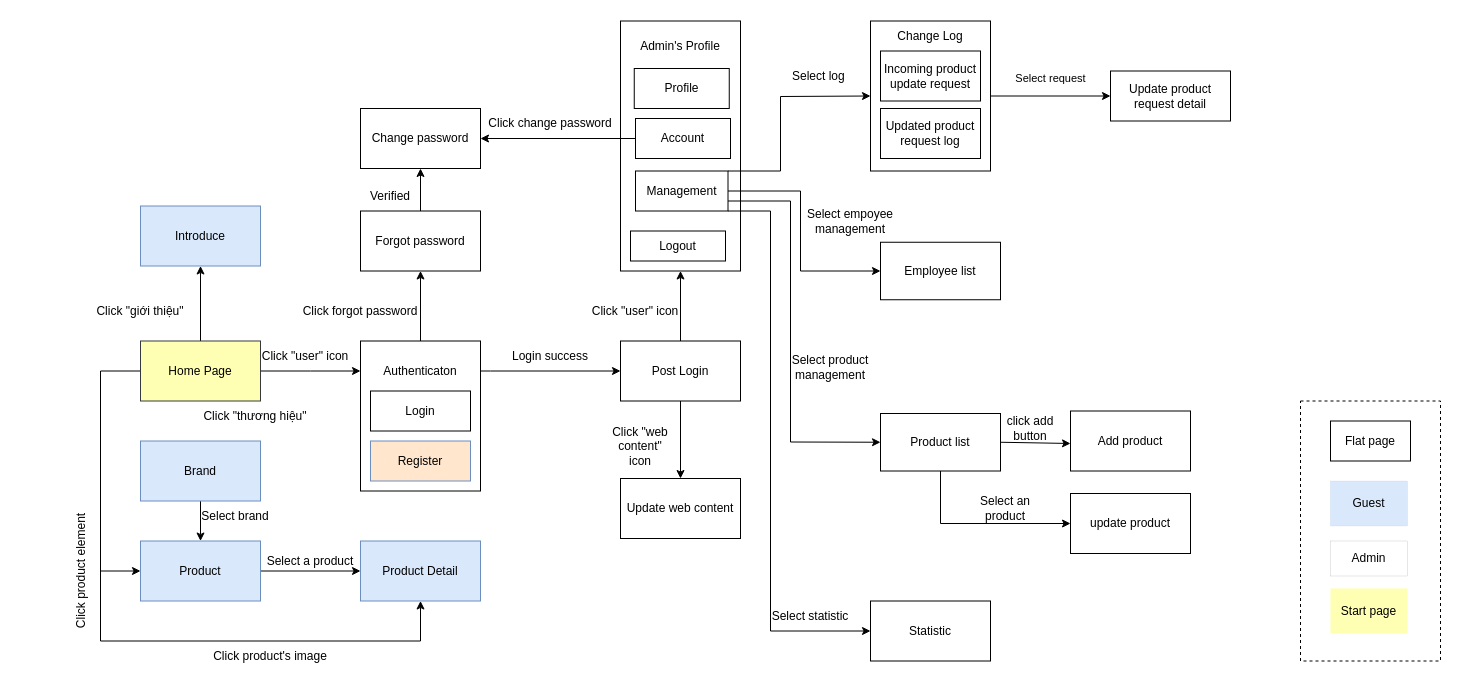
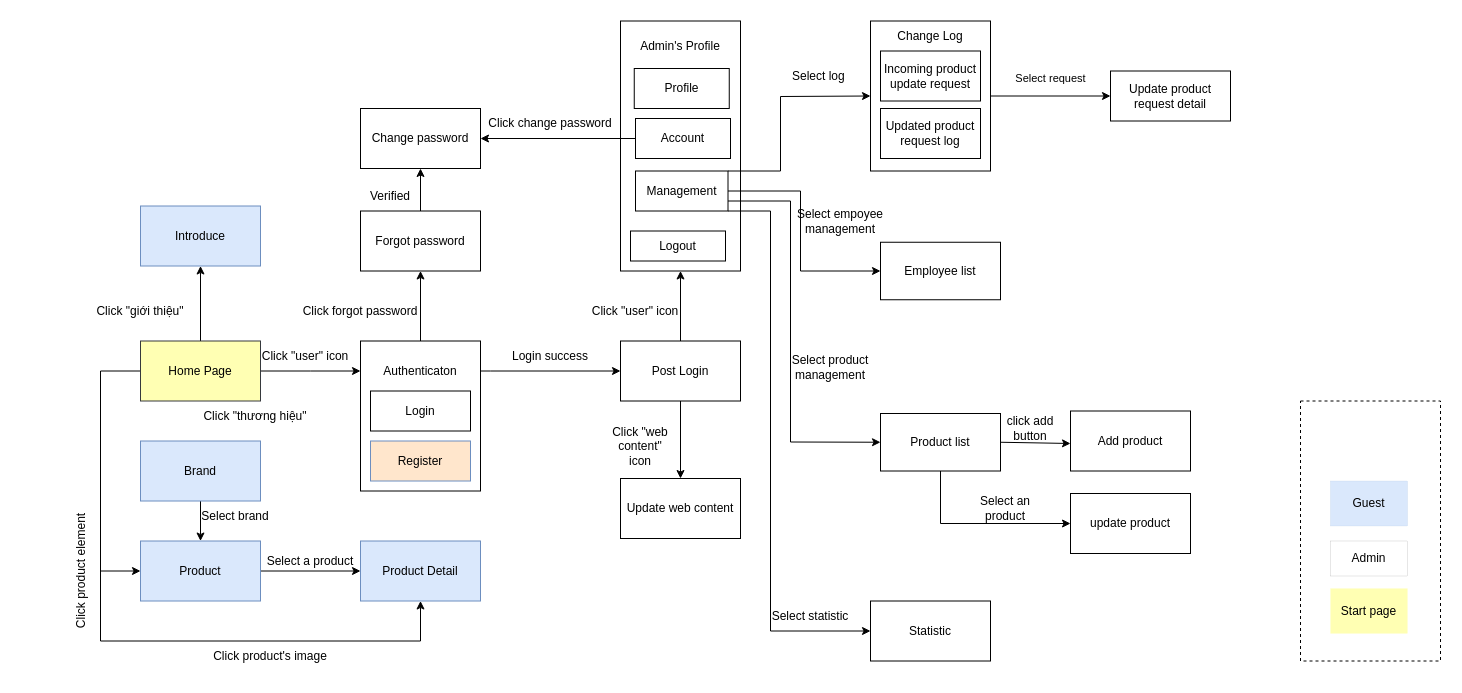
(851, 221) -> (841, 221)
(1371, 441) -> none
